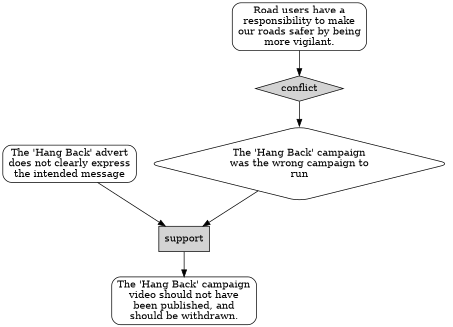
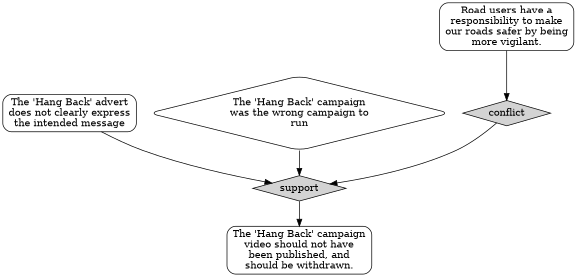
(299, 110) -> (421, 164)
(184, 239) -> (299, 188)
